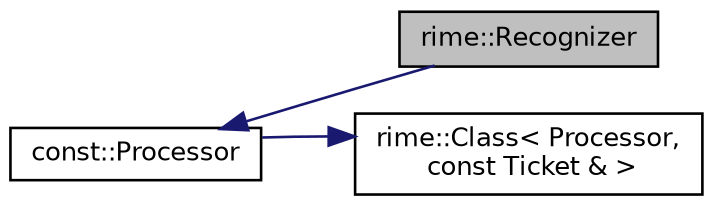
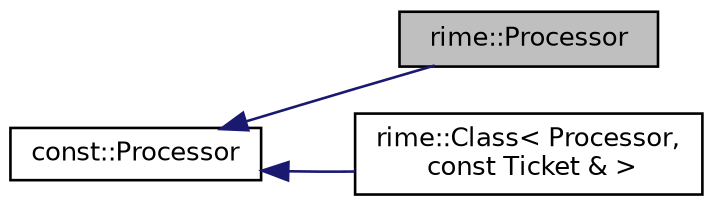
(529, 39) -> (529, 39)
(295, 137) -> (322, 172)
